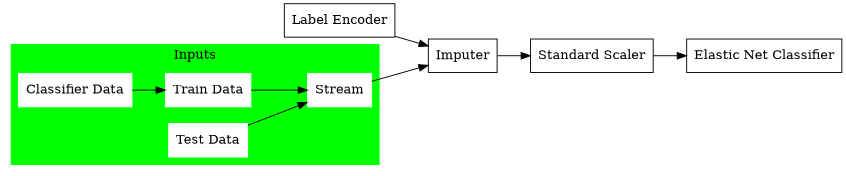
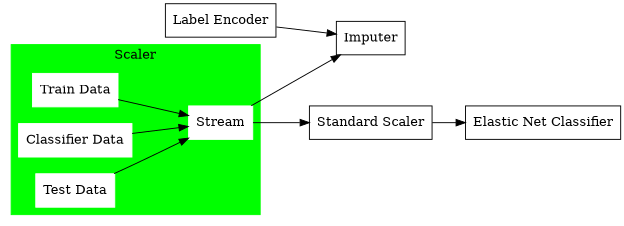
(195, 55) -> (136, 55)
(509, 56) -> (276, 123)
(144, 90) -> (156, 131)
